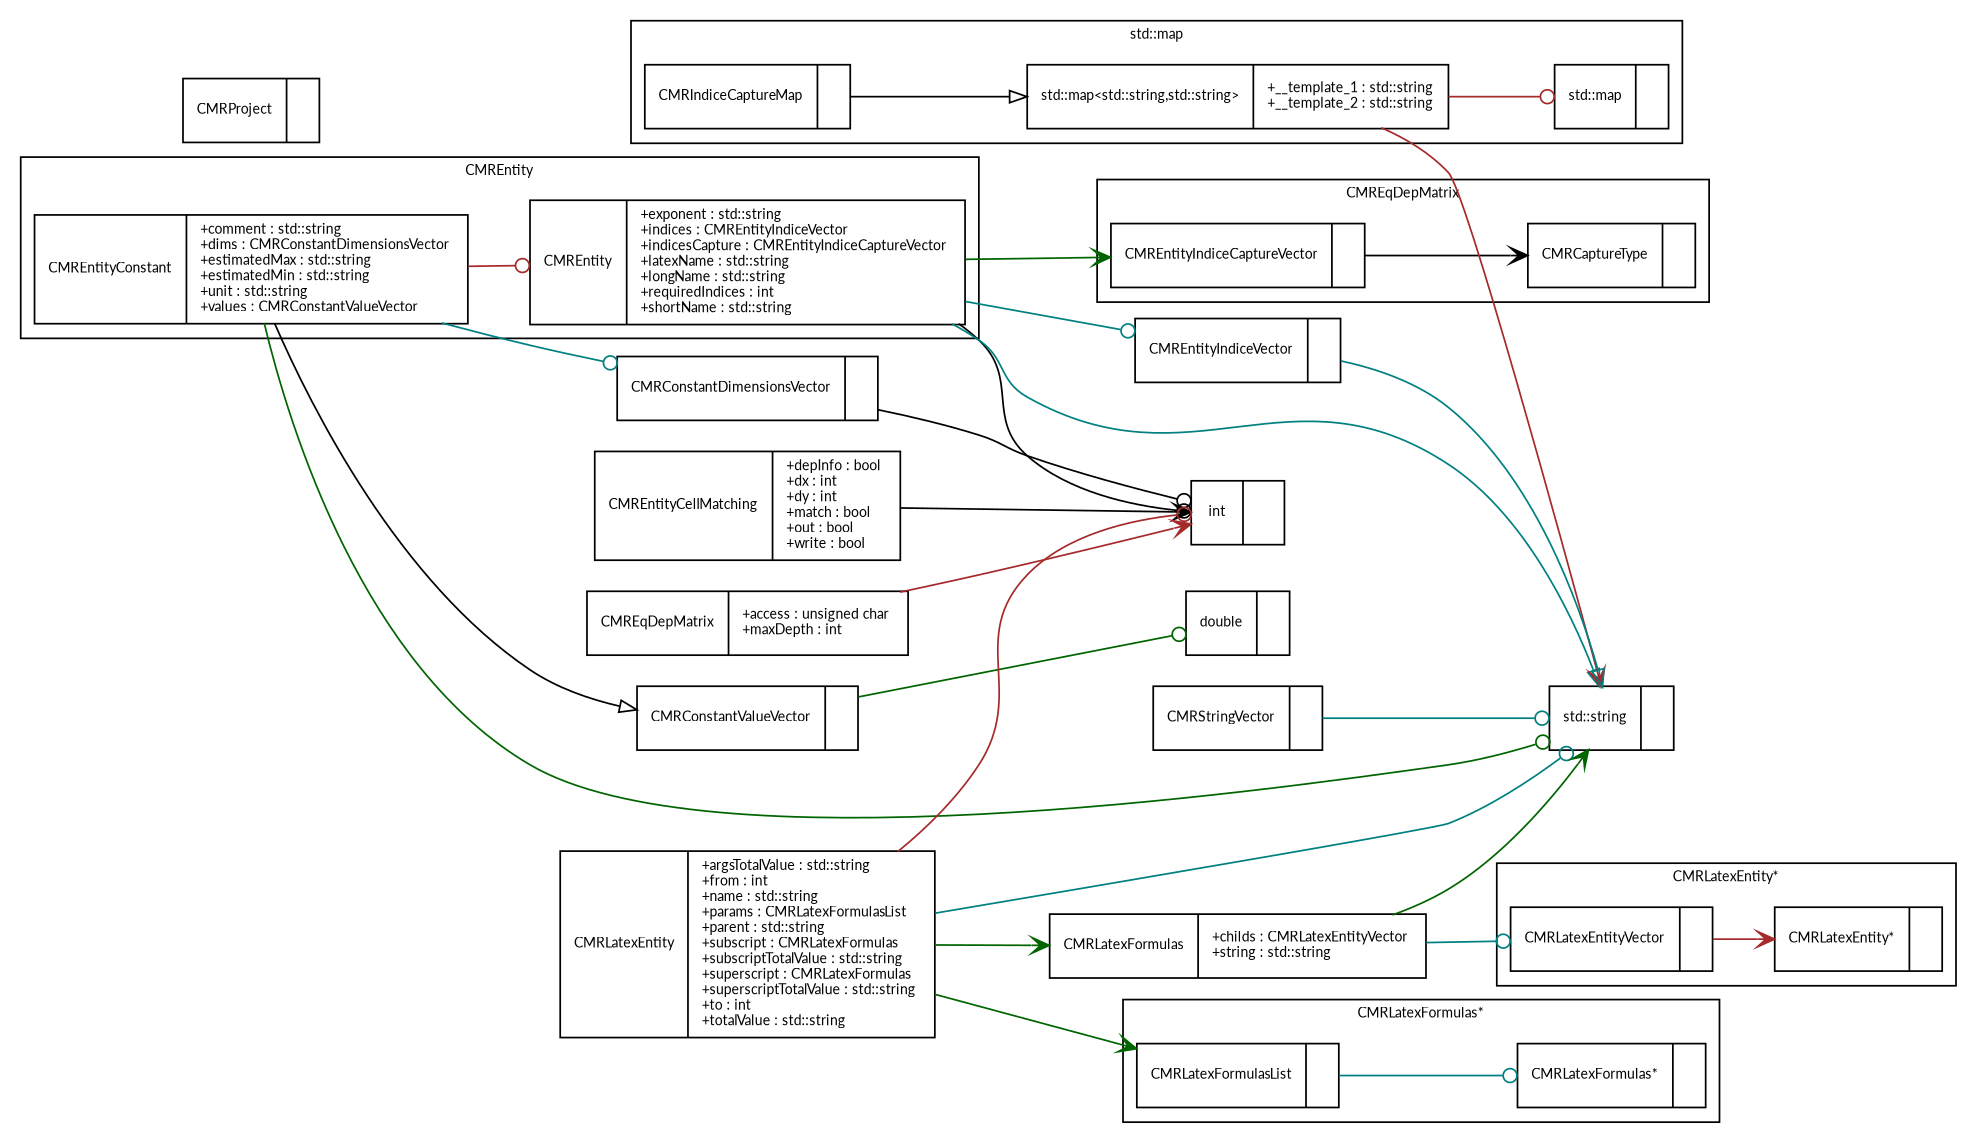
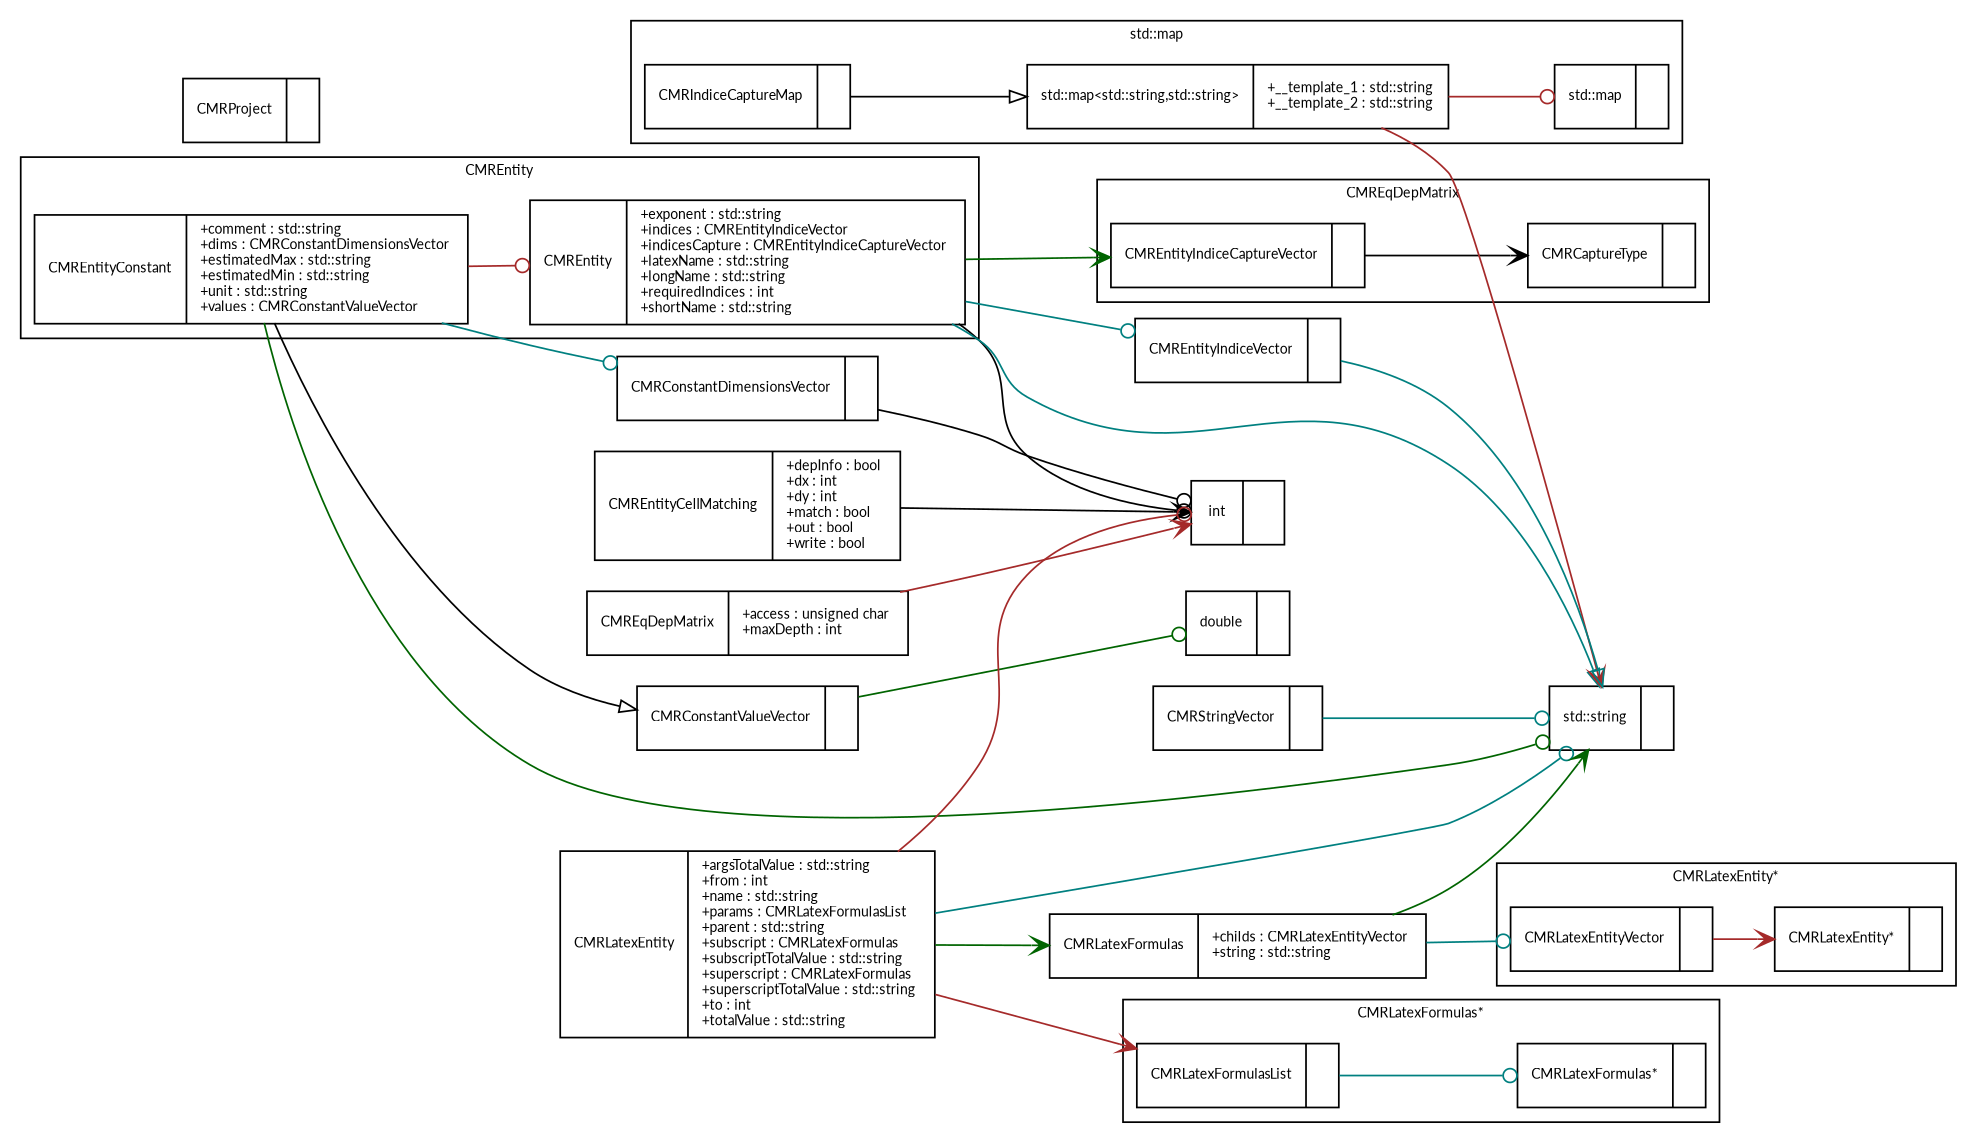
(1028, 1019) -> (1028, 1019)
